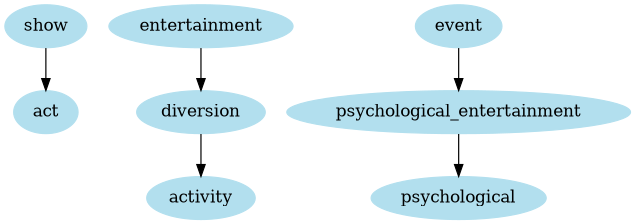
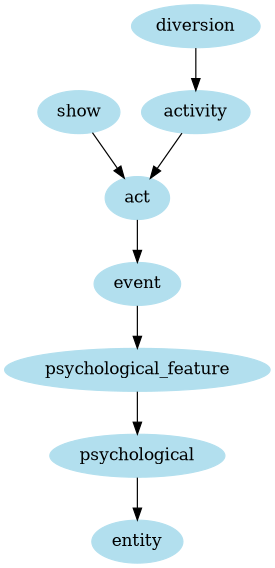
(201, 26) -> none
(459, 112) -> (137, 370)
none -> (170, 151)
none -> (137, 235)
none -> (137, 542)
